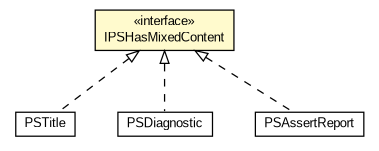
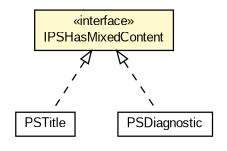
(310, 124) -> none
